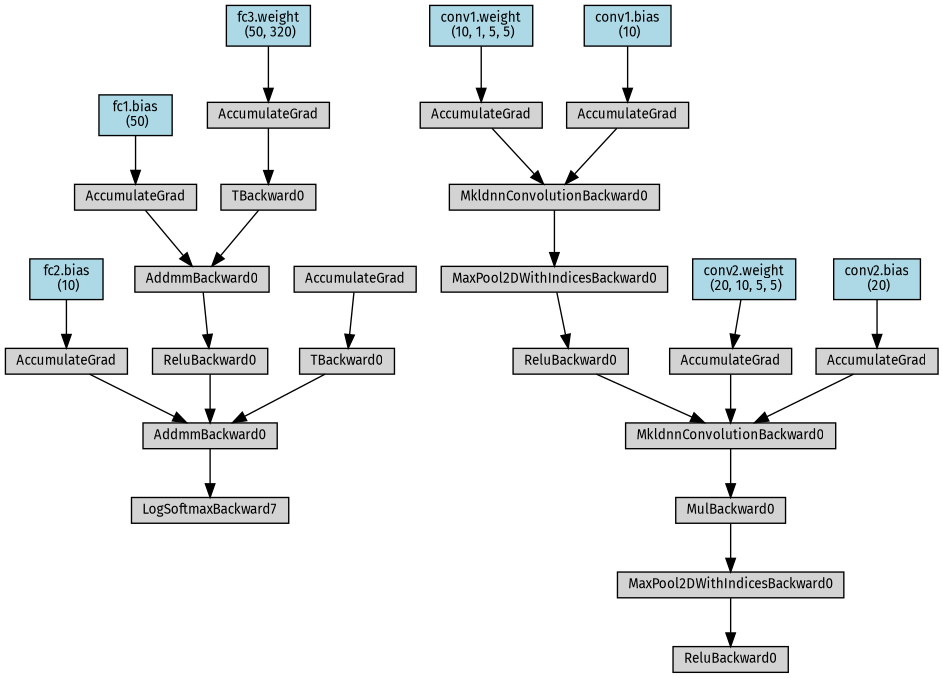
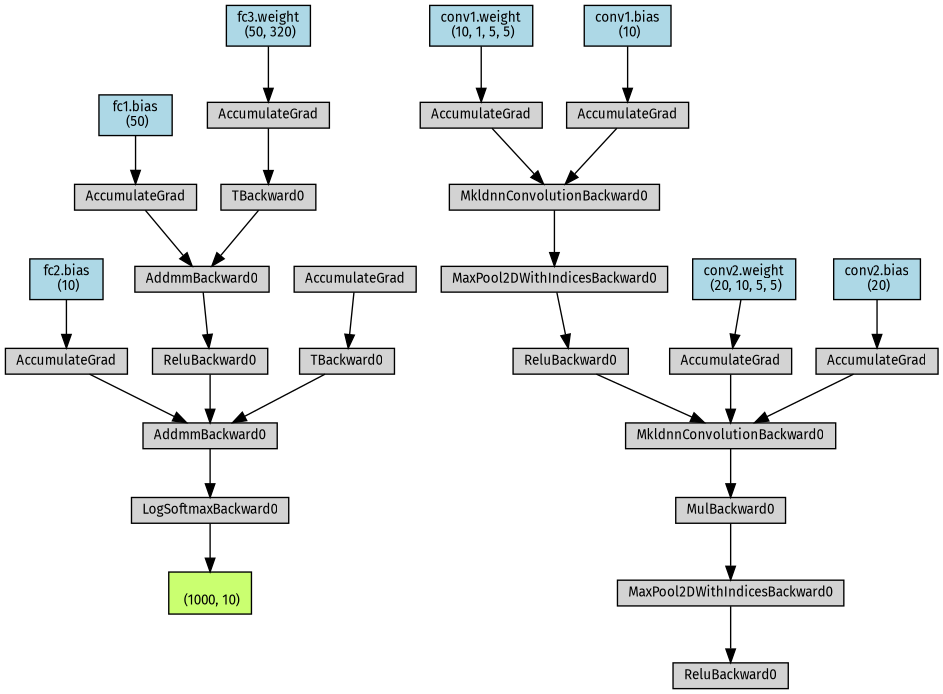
(210, 510) -> (210, 510)
none -> (210, 593)
